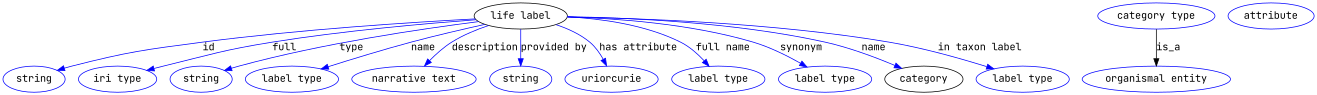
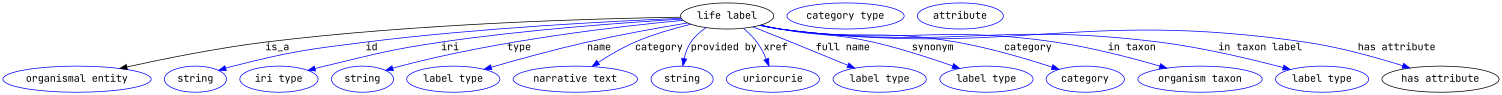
(1156, 44) -> (402, 29)
(285, 48) -> (450, 48)
(485, 48) -> (659, 48)
(638, 48) -> (776, 48)
(874, 48) -> (1028, 48)
(924, 79) -> (1085, 79)
none -> (1200, 79)
none -> (1440, 79)
